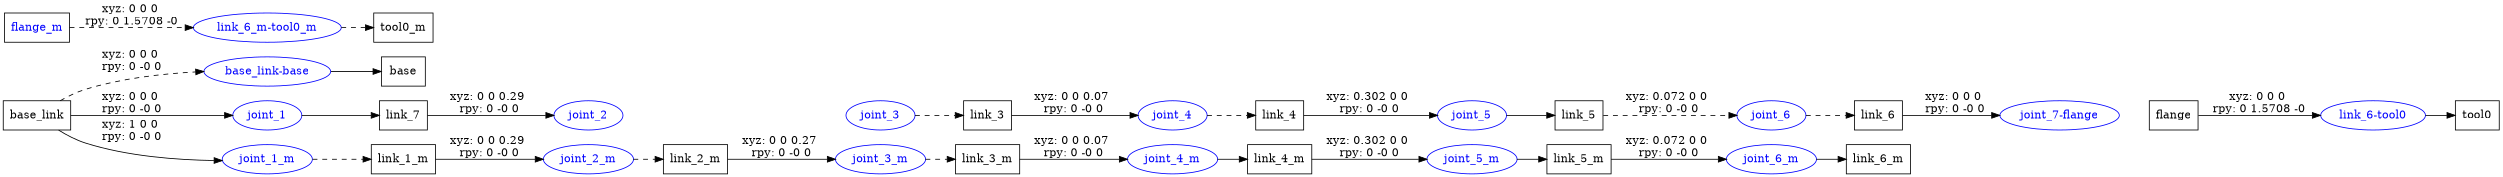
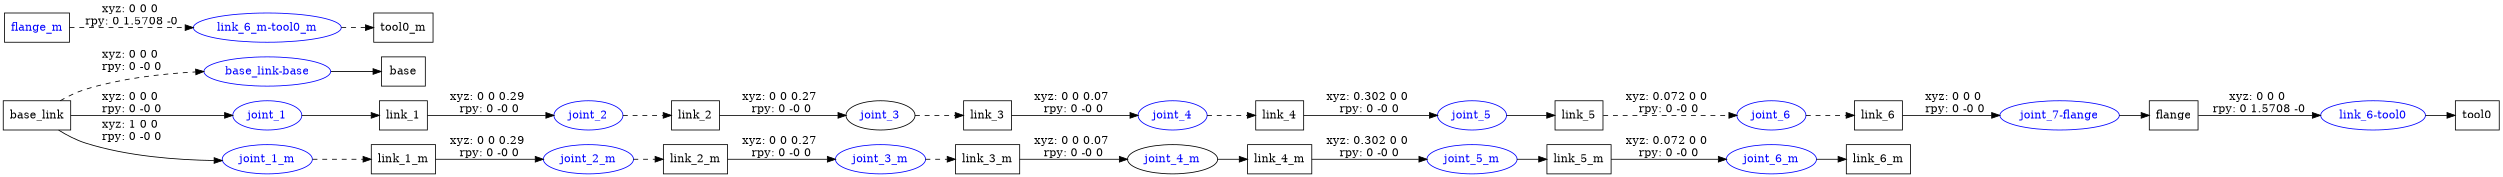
(403, 115) -> (403, 115)
none -> (695, 115)
(881, 115) -> (881, 115)
none -> (2130, 115)
(1173, 159) -> (1173, 159)
